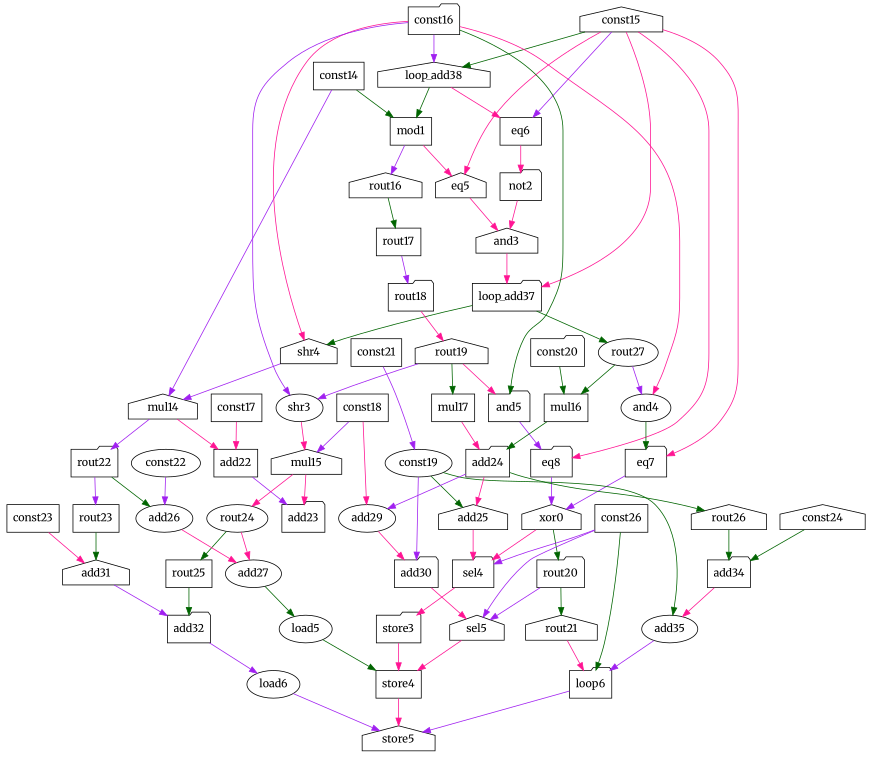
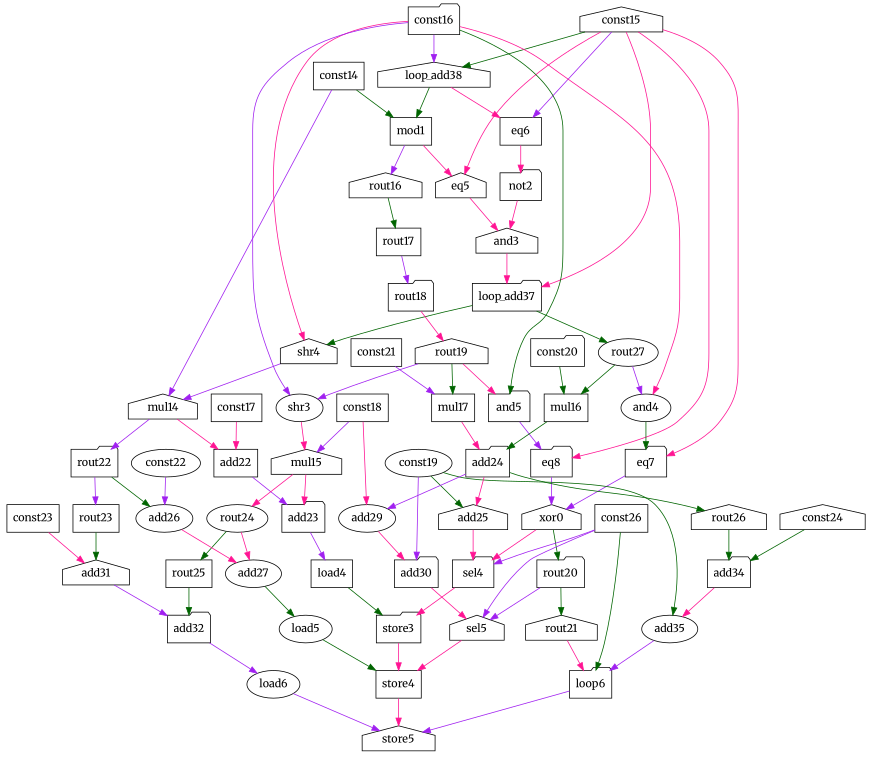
(399, 404) -> (412, 378)
none -> (332, 574)
